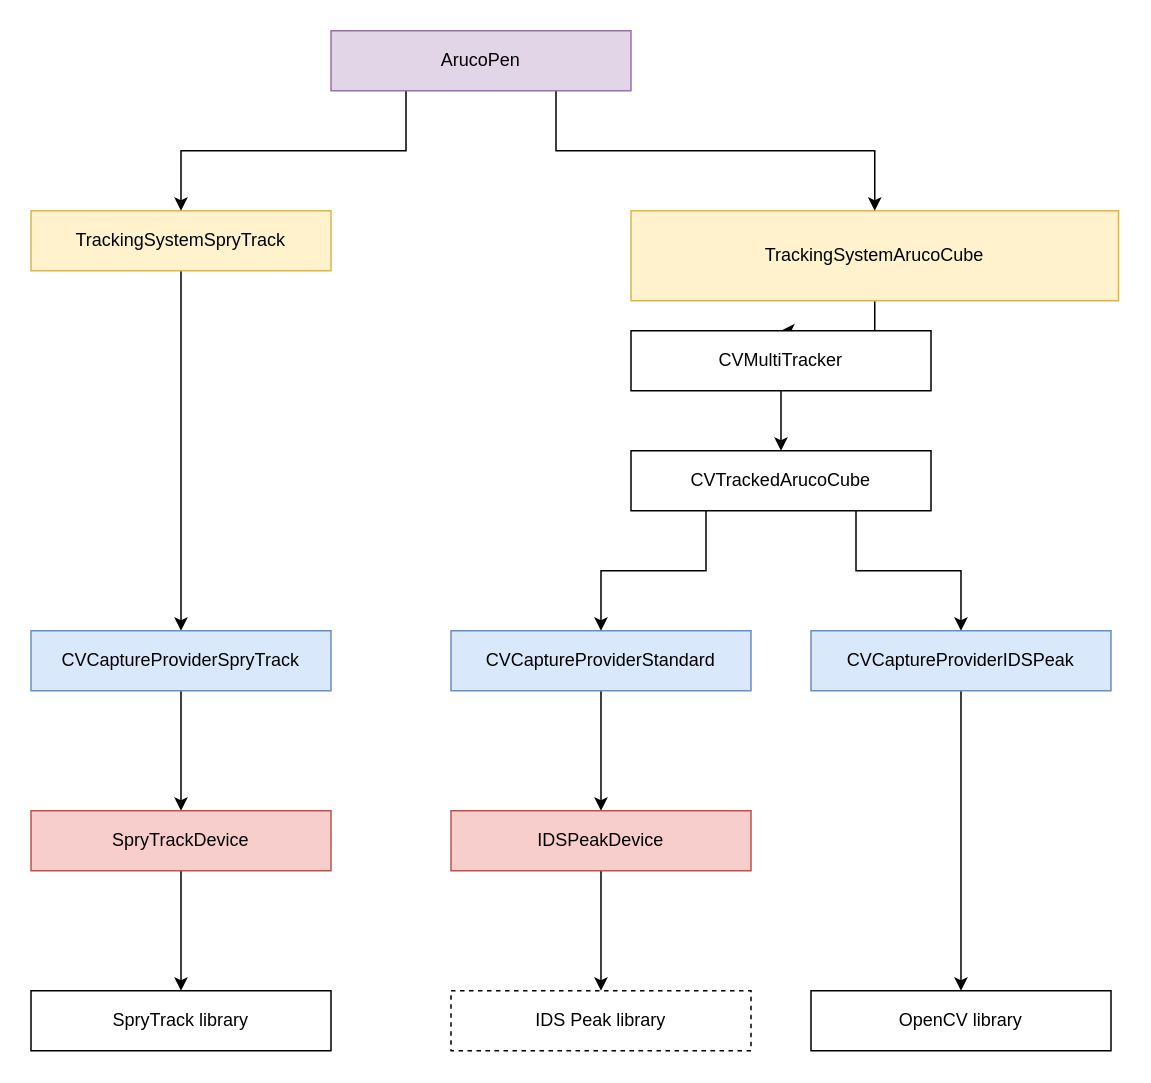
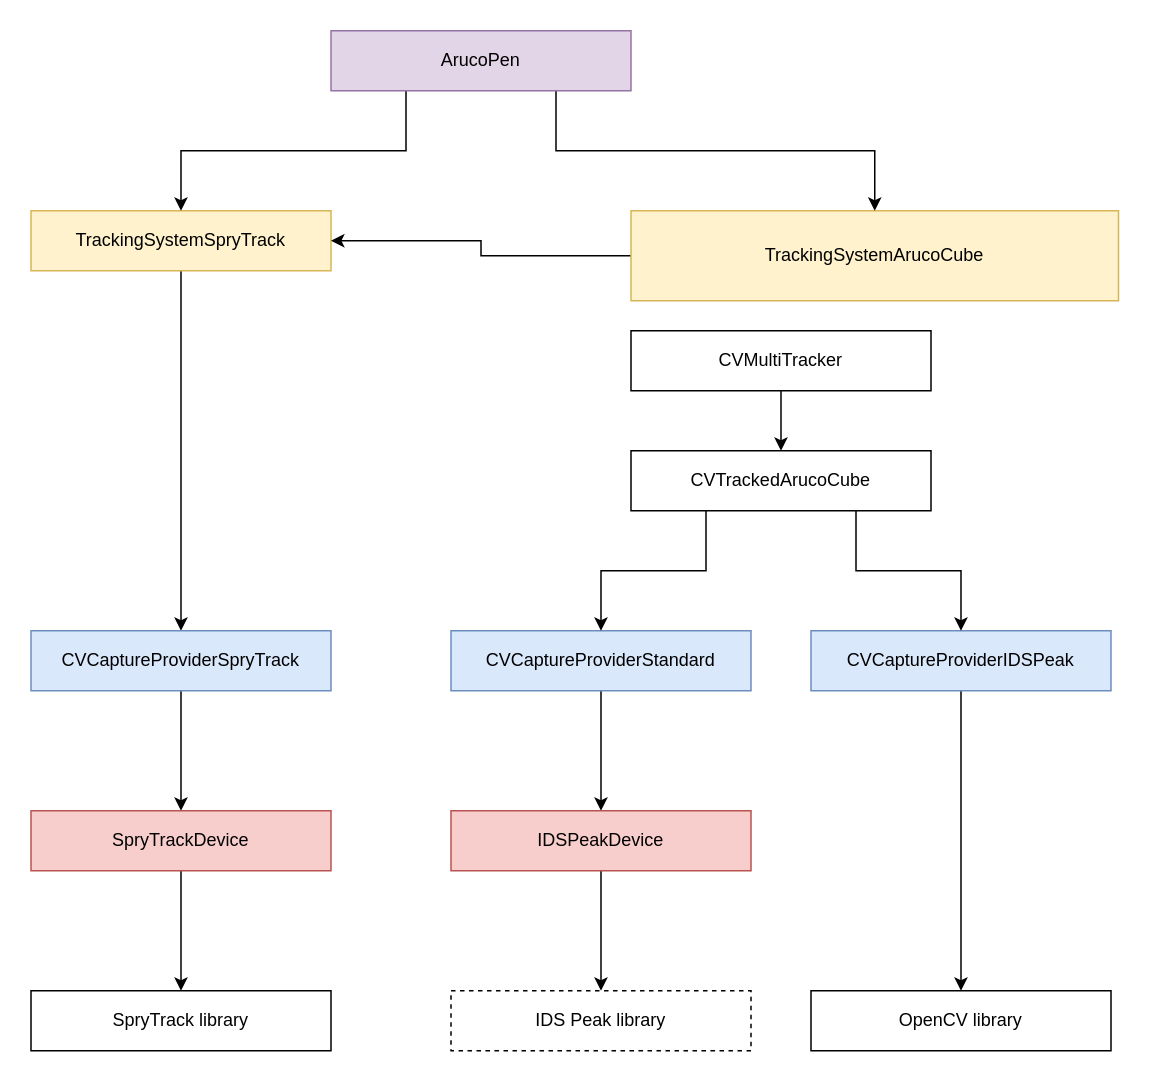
(875, 317) -> (481, 254)
